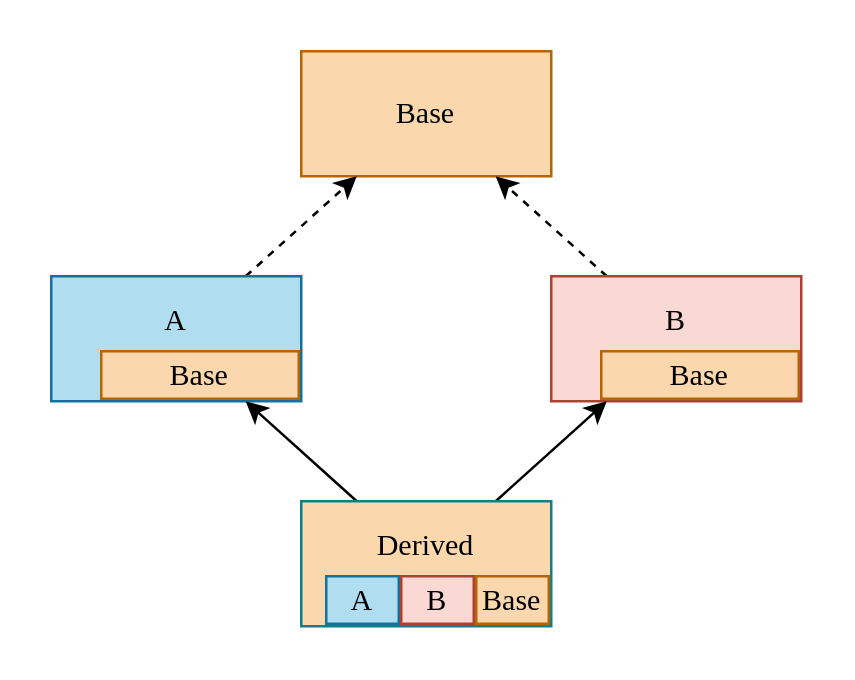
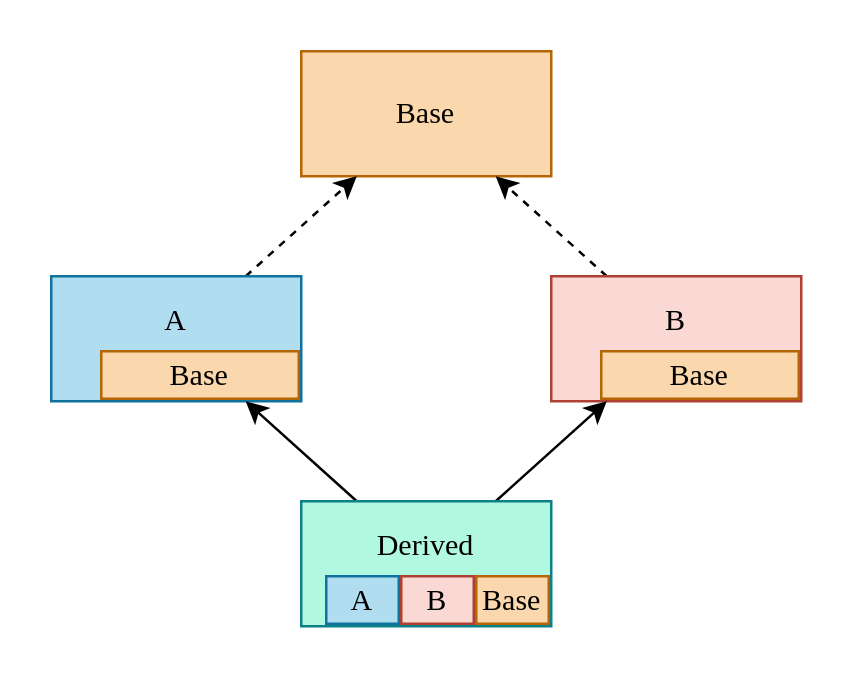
(426, 564) -> (426, 564)
